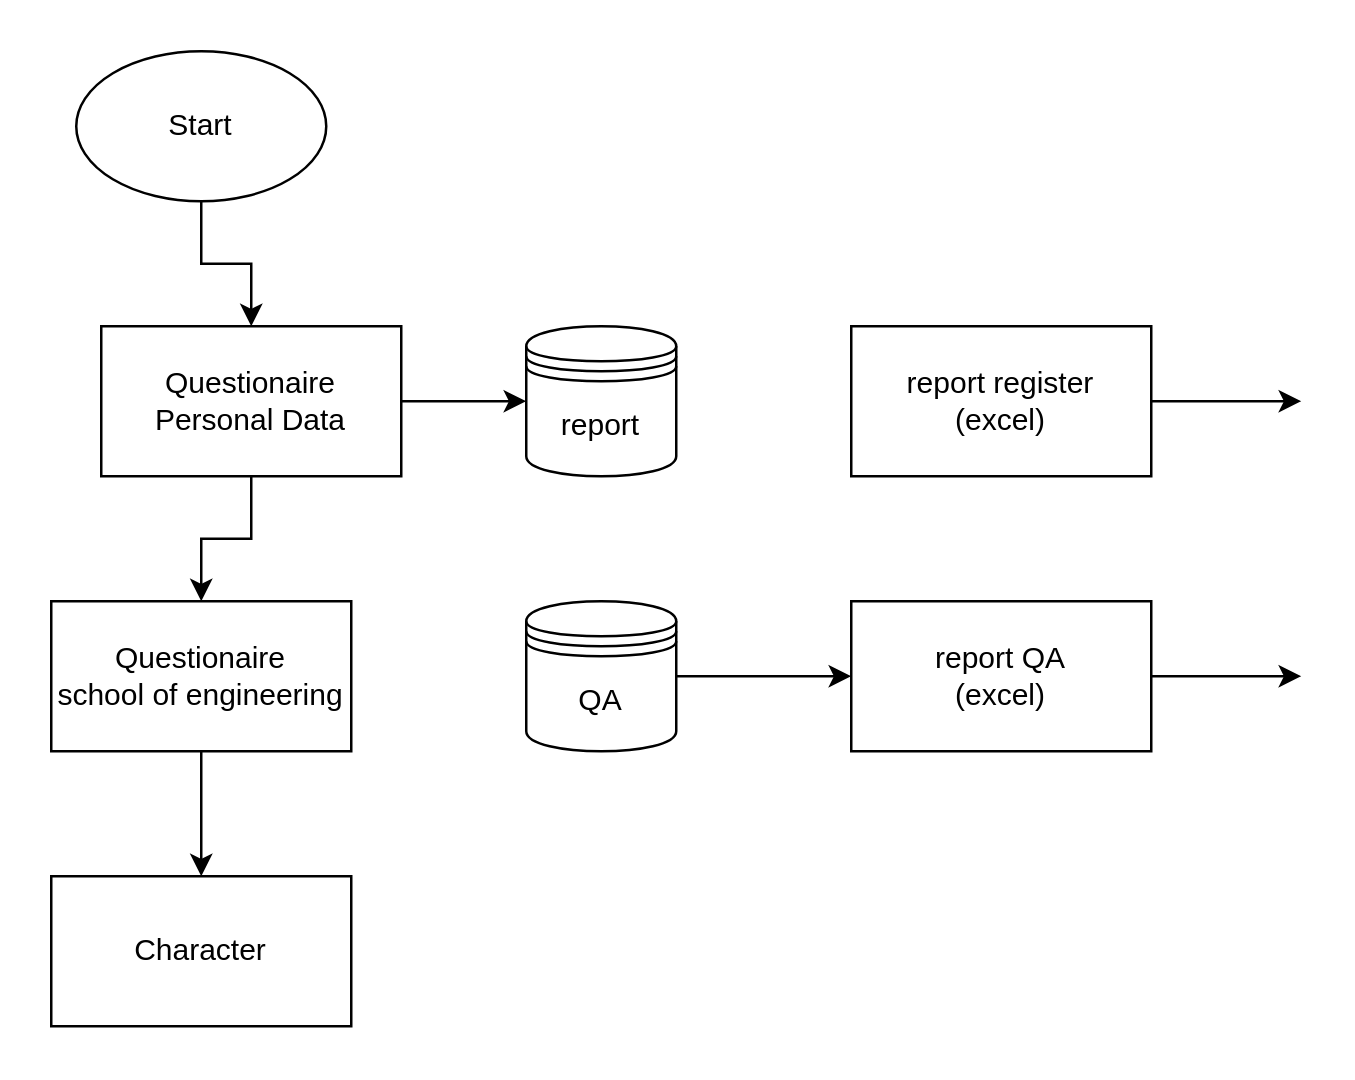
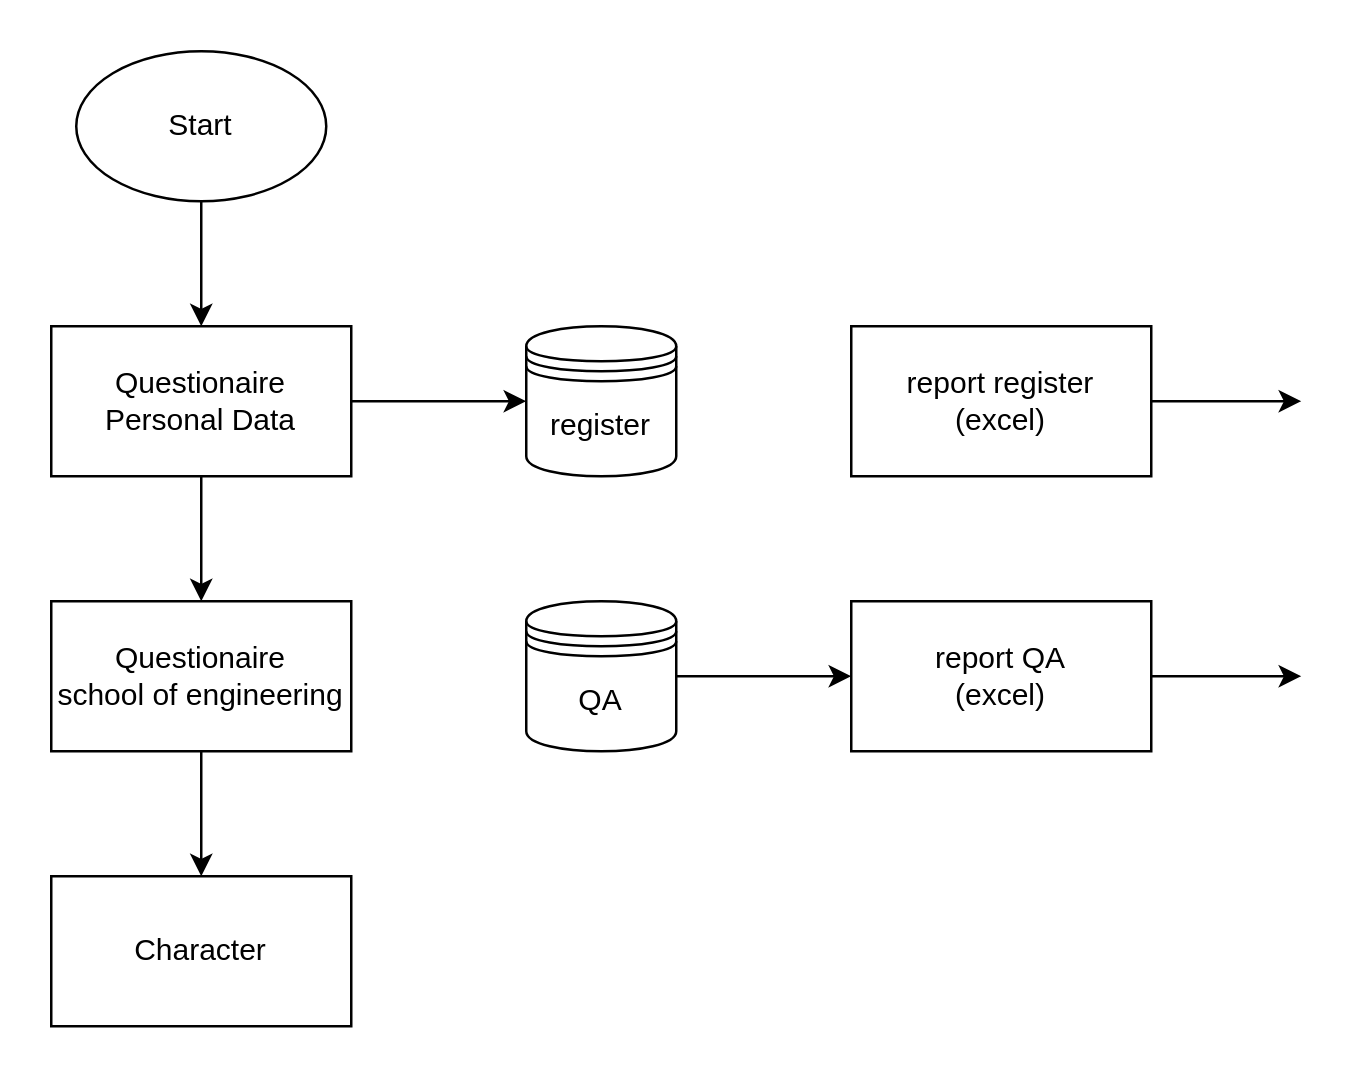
(251, 401) -> (201, 401)
(601, 426) -> (601, 426)
